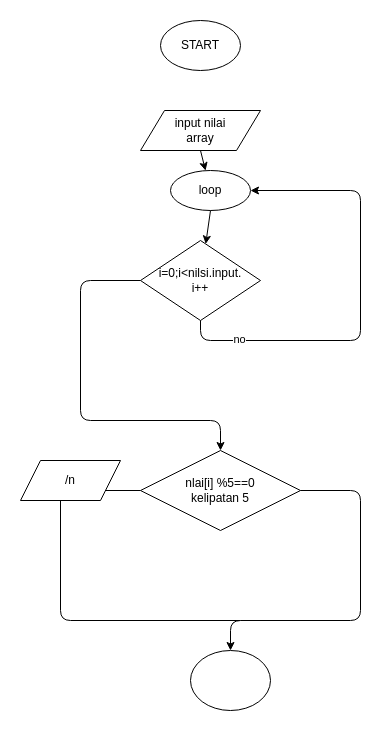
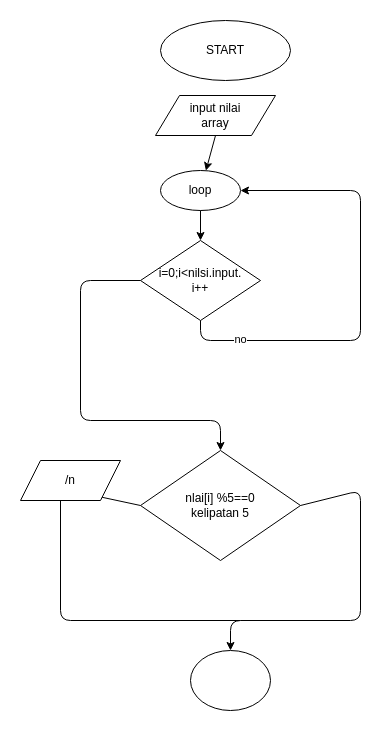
(201, 46) -> (226, 51)
(201, 131) -> (216, 116)
(211, 191) -> (201, 191)
(221, 491) -> (221, 506)
